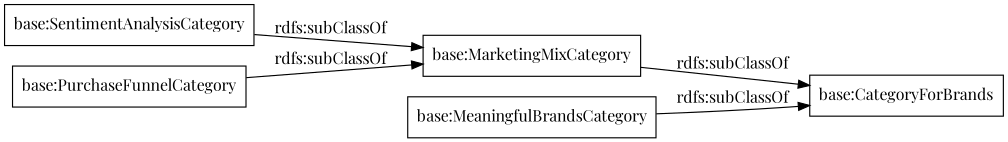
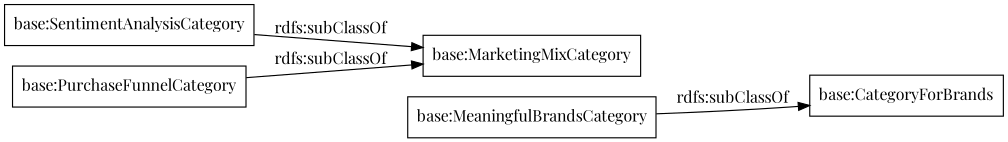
(720, 76) -> none
